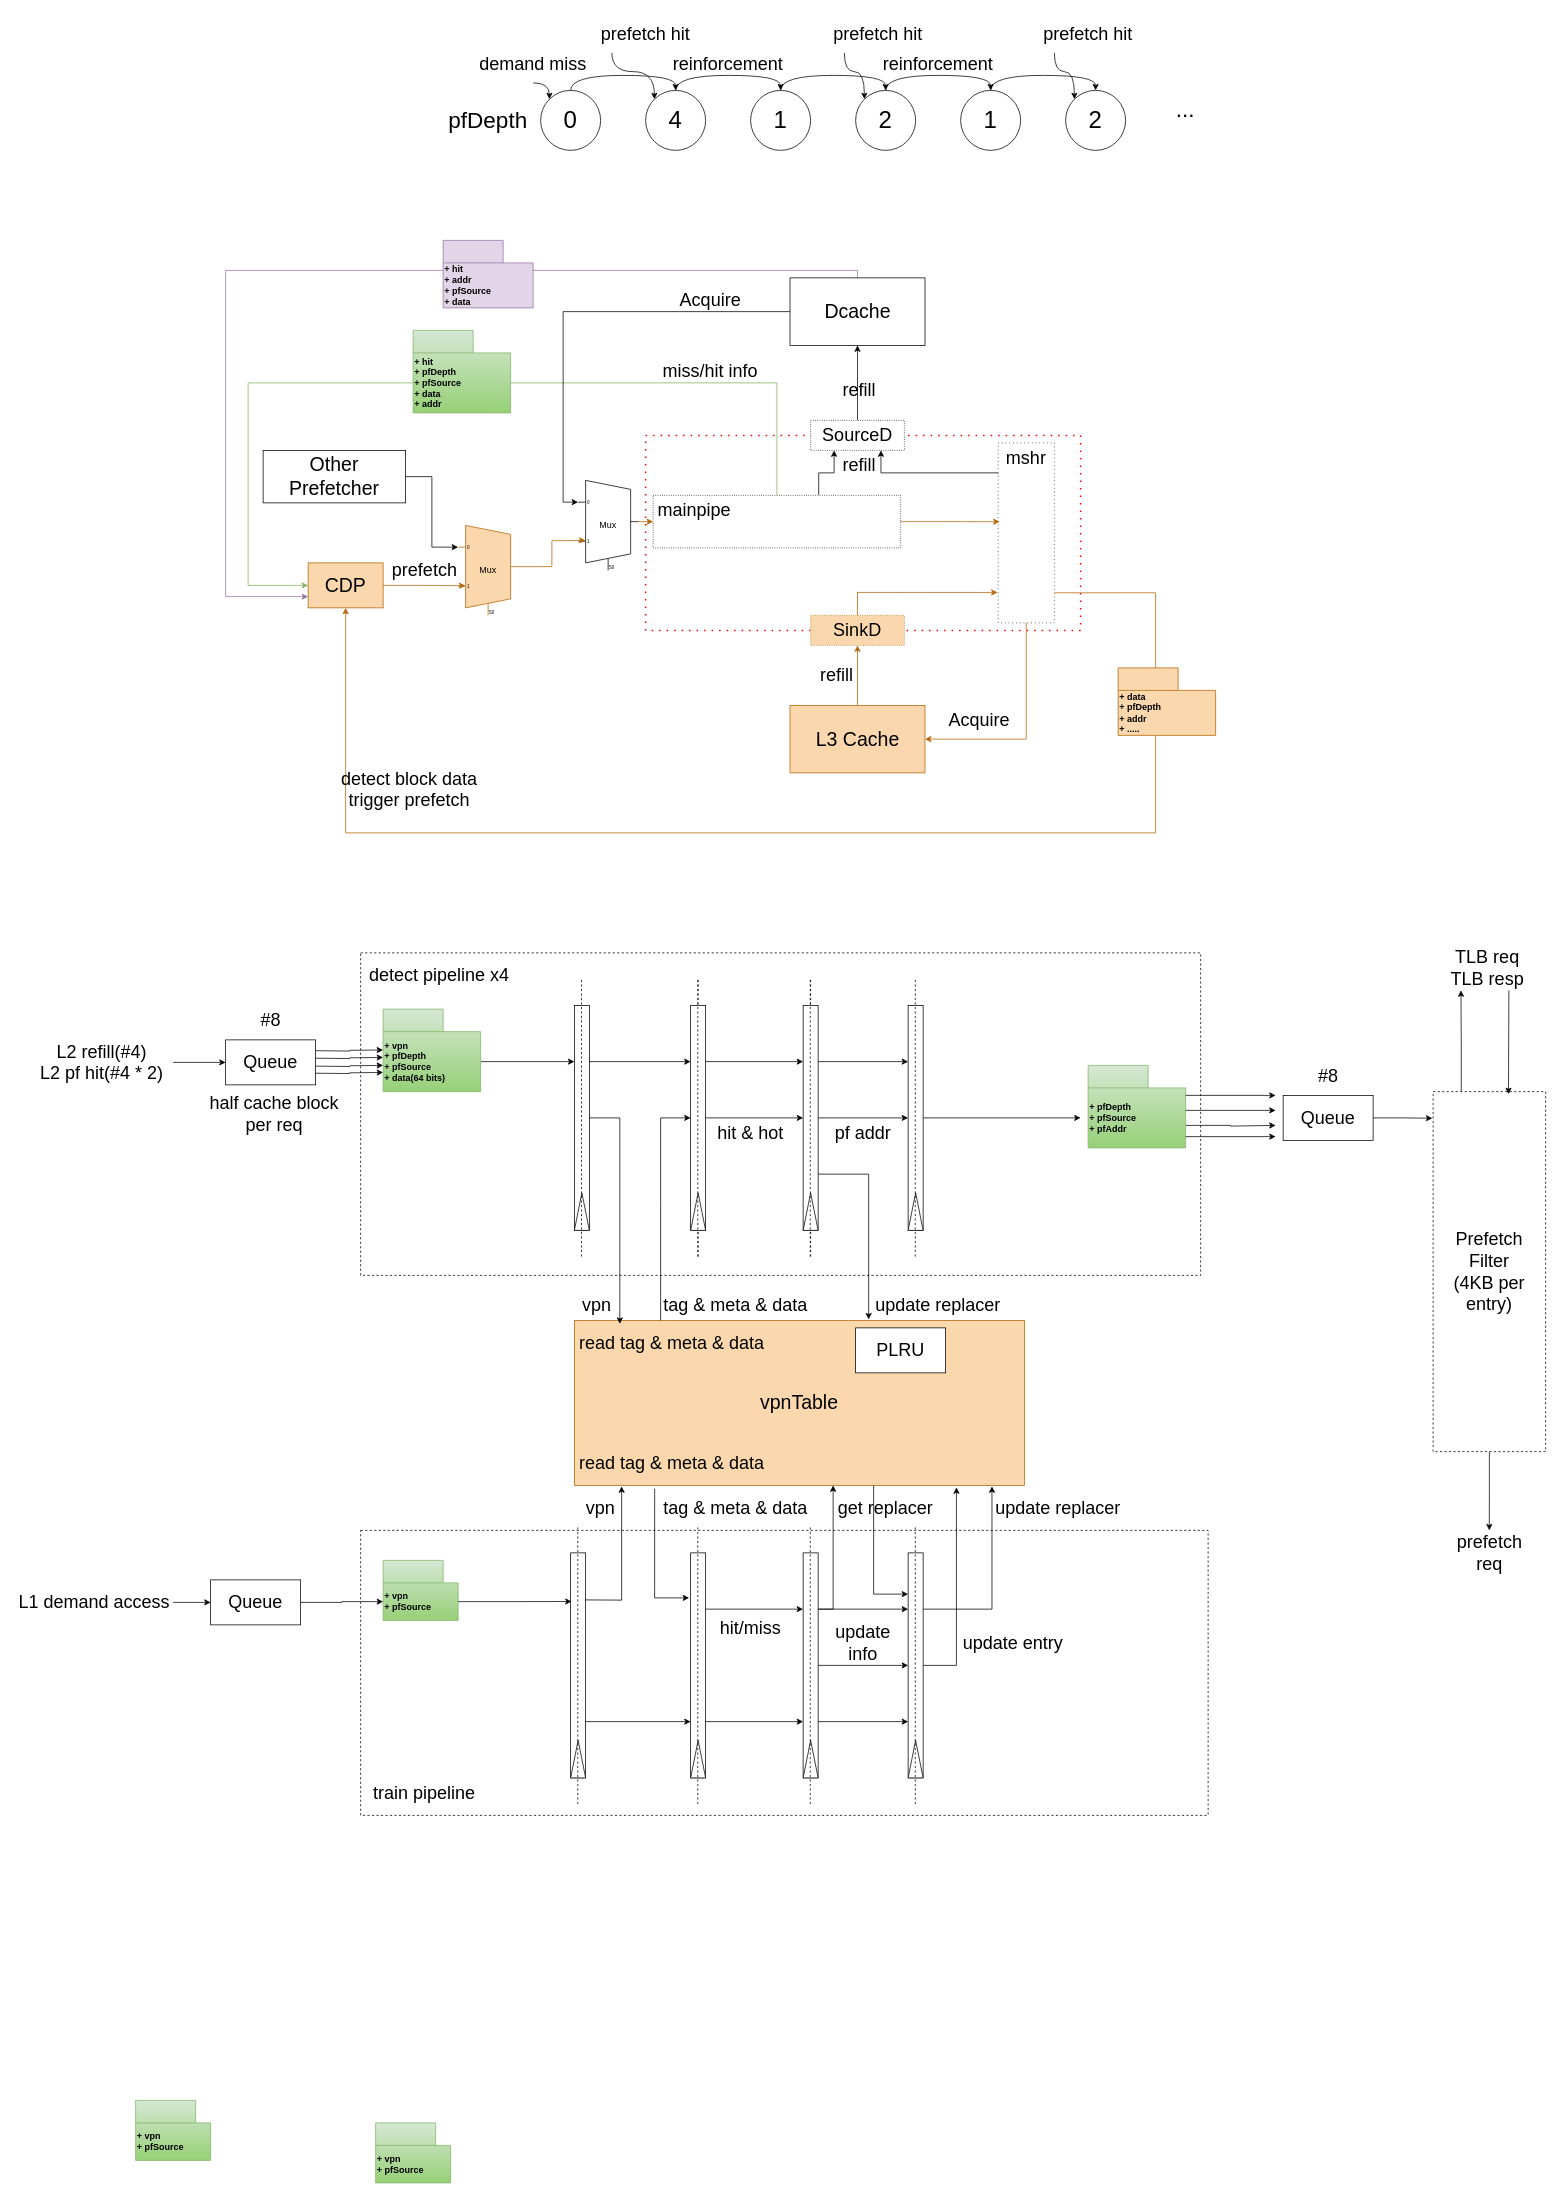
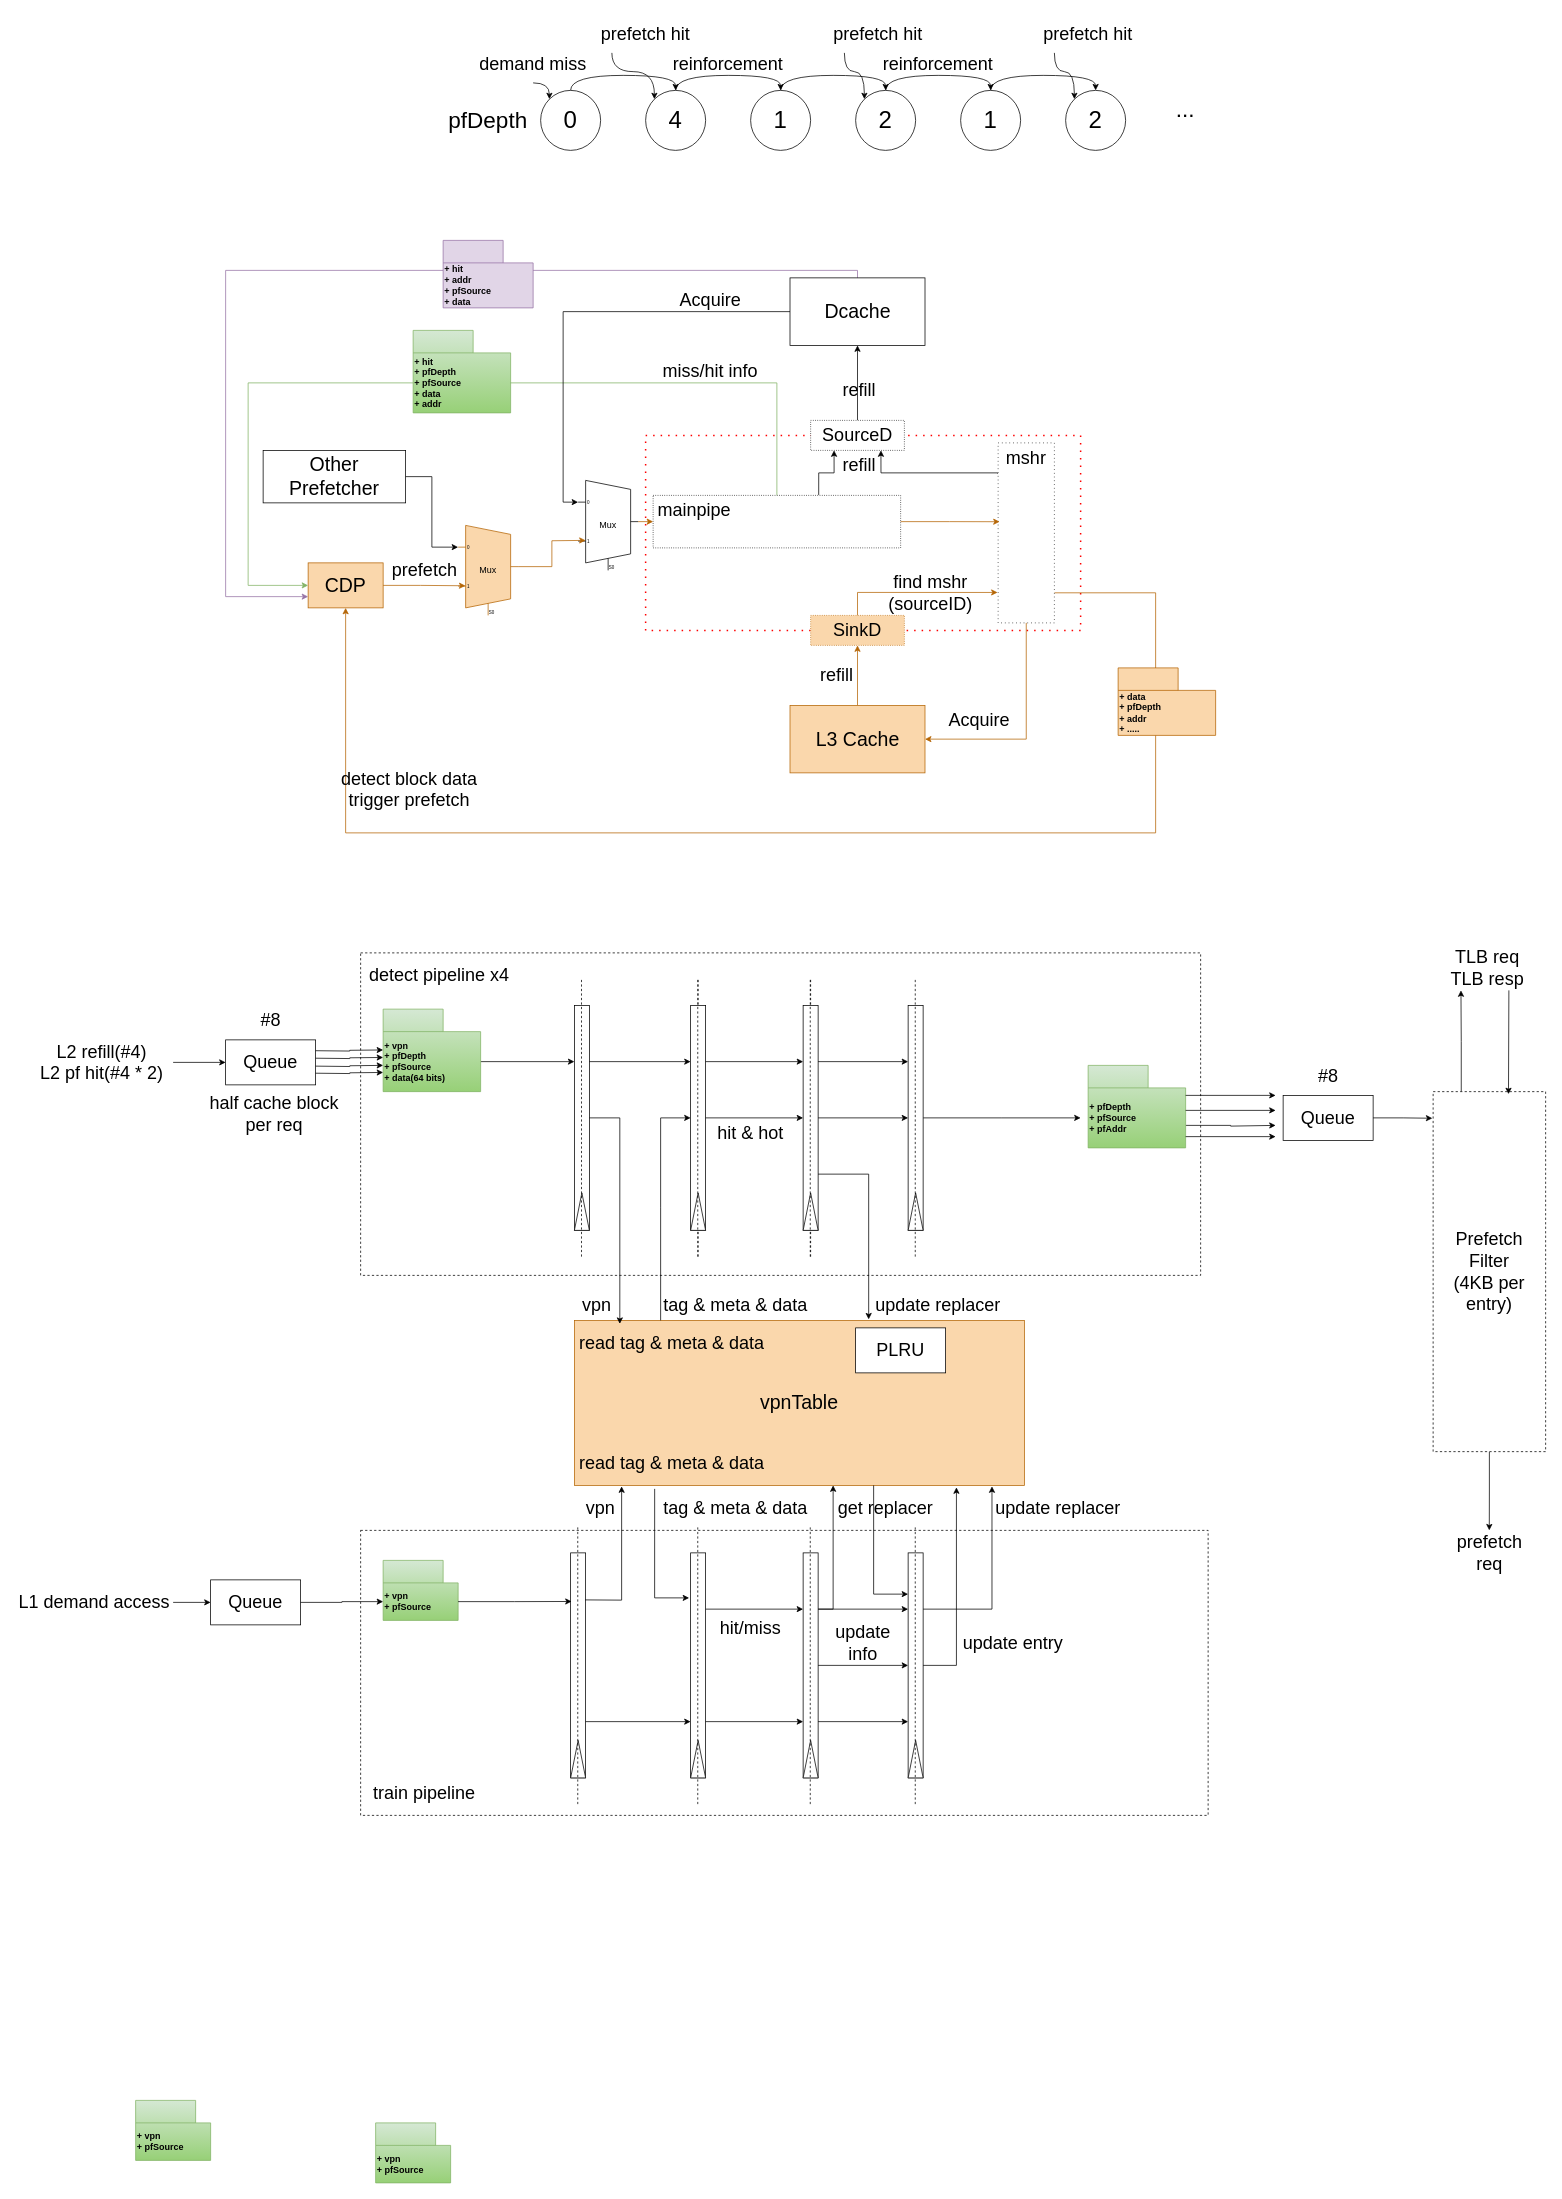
none -> (930, 593)
(863, 1133) -> none
